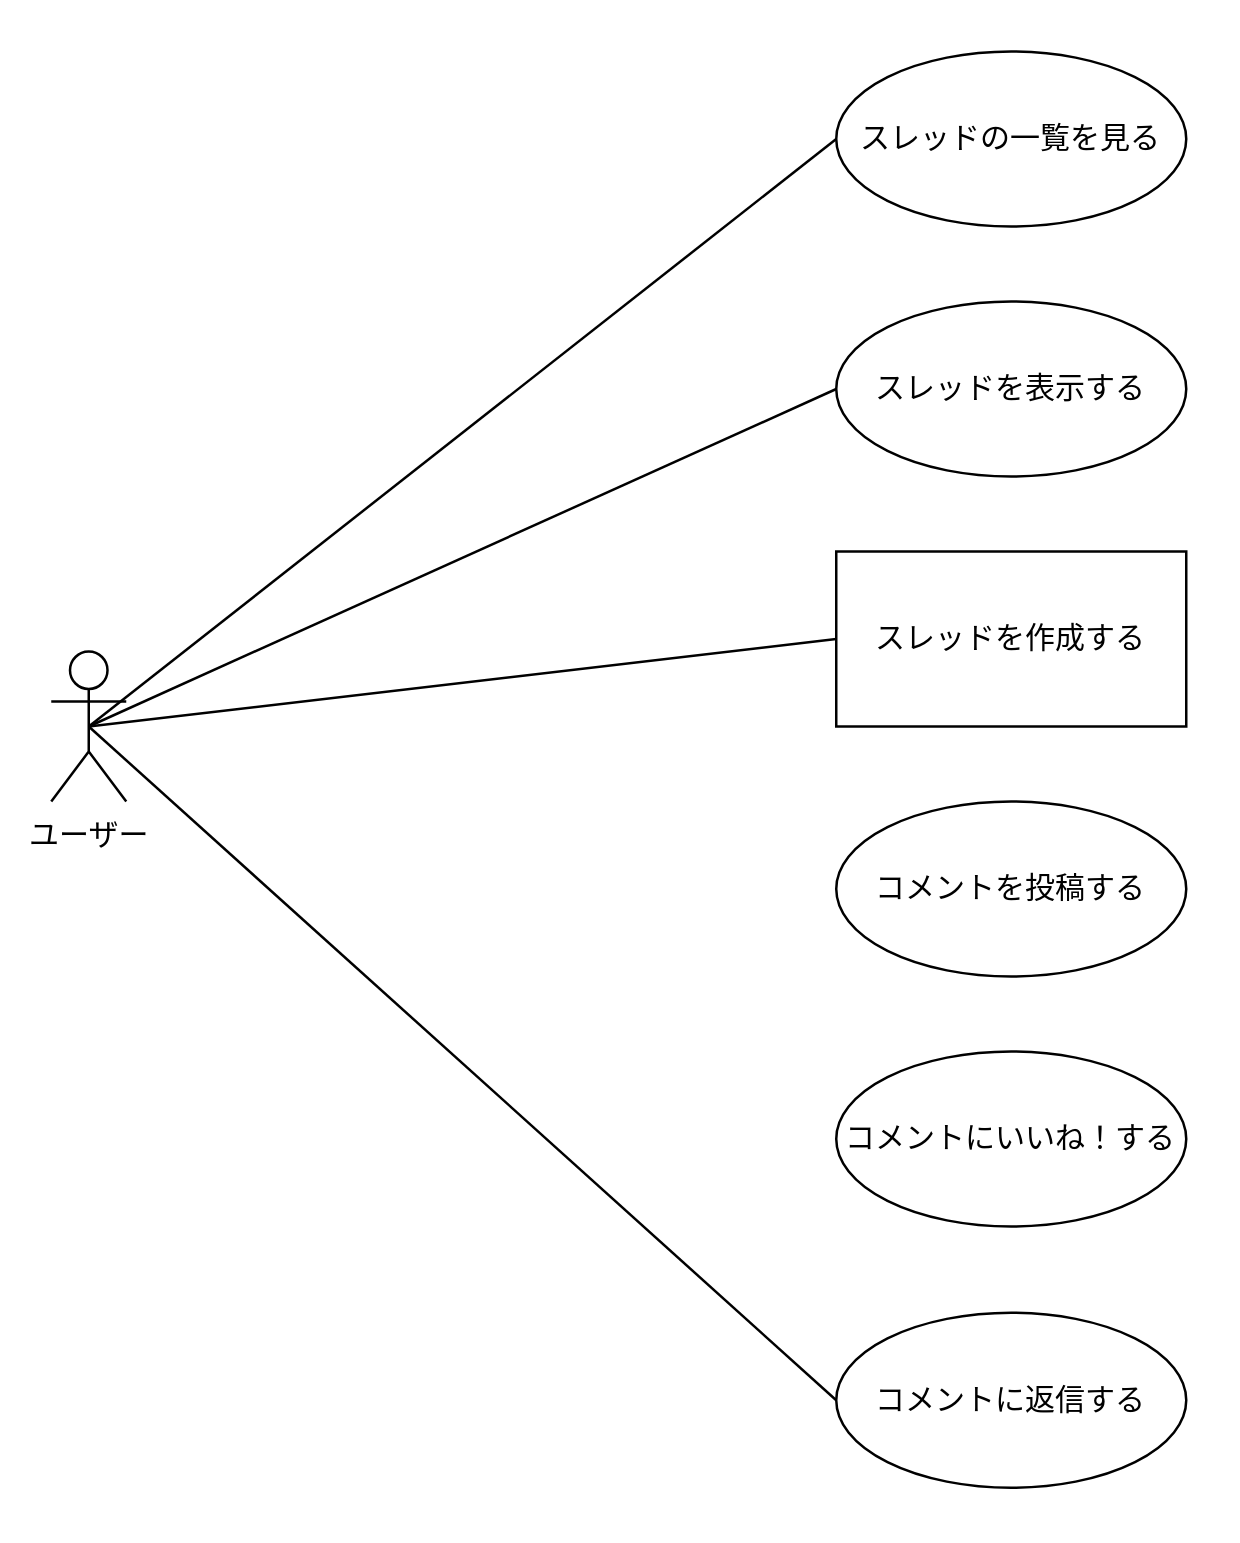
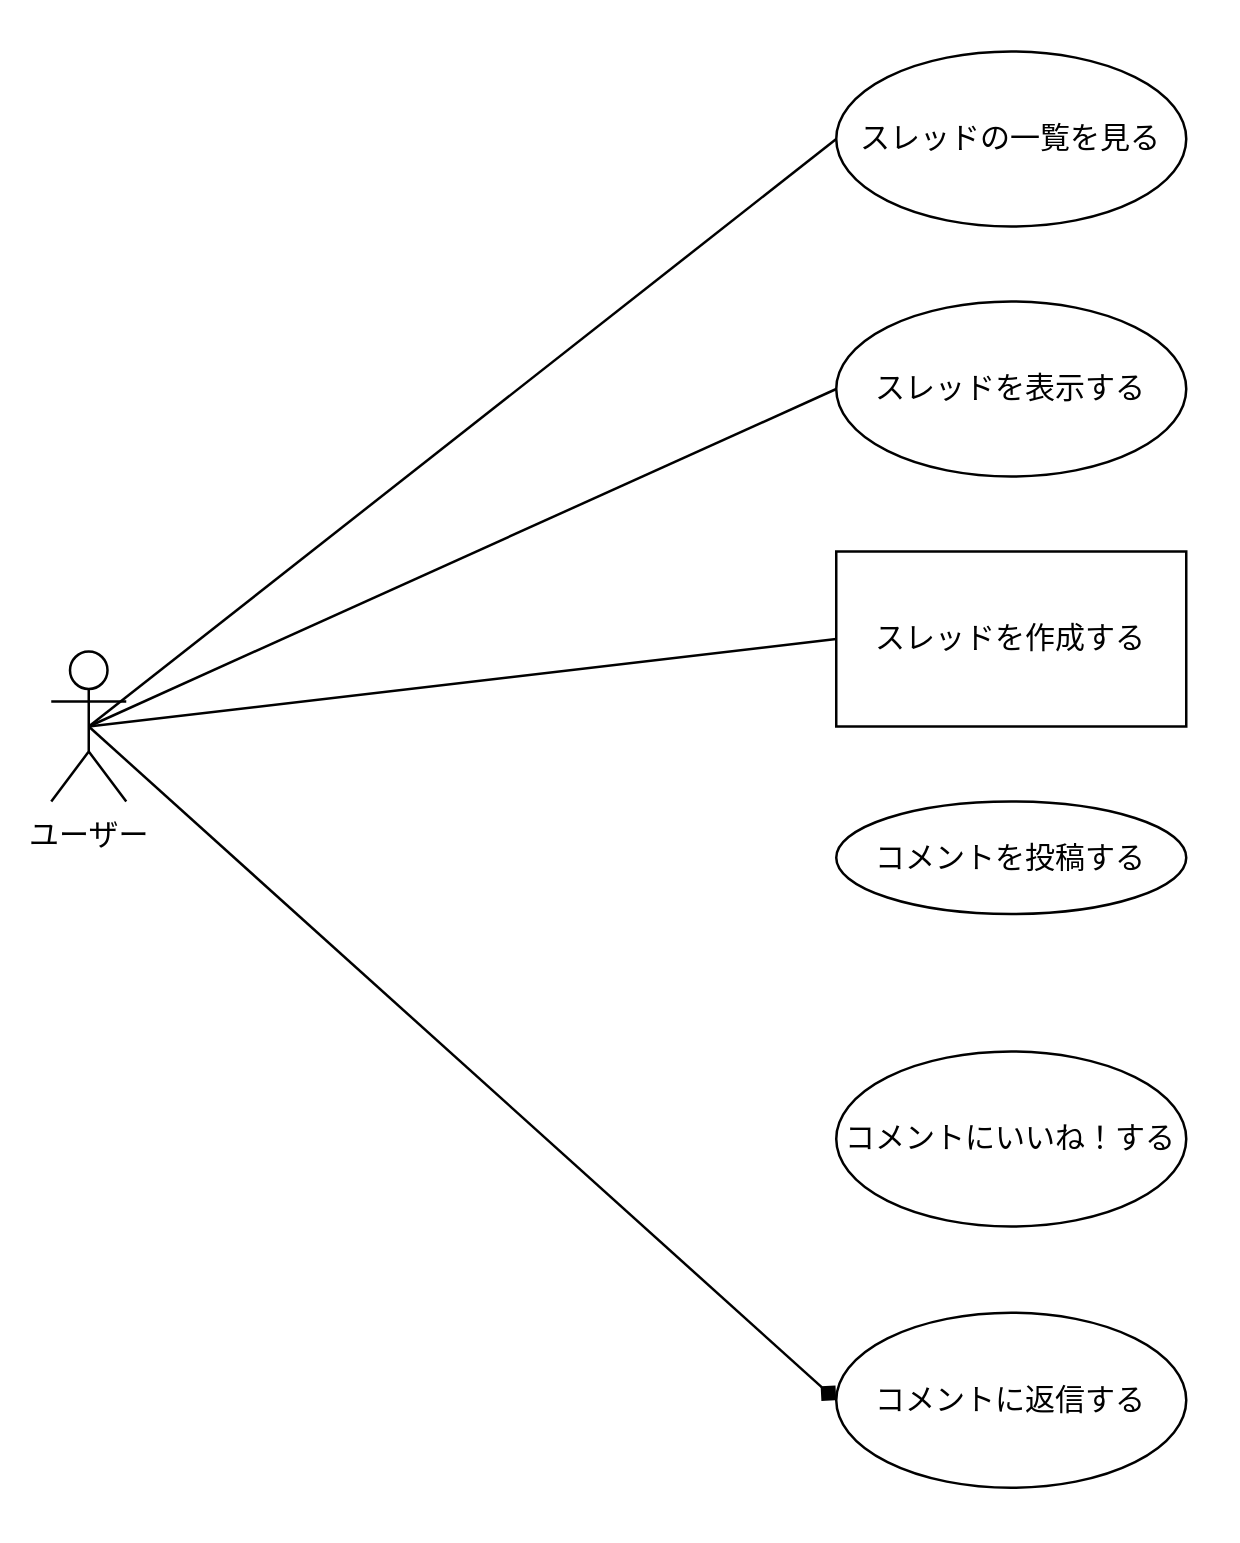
(1011, 889) -> (1011, 858)
(827, 1392) -> (821, 1386)
